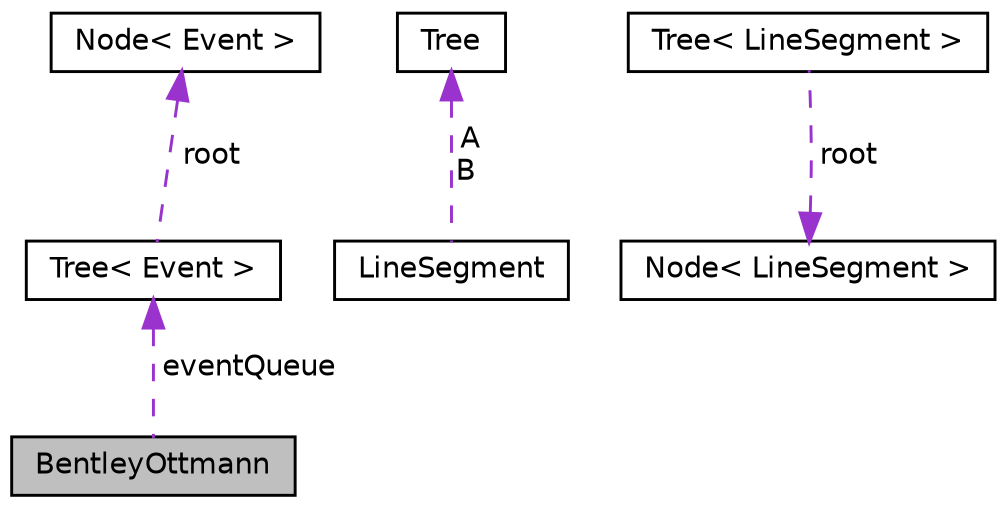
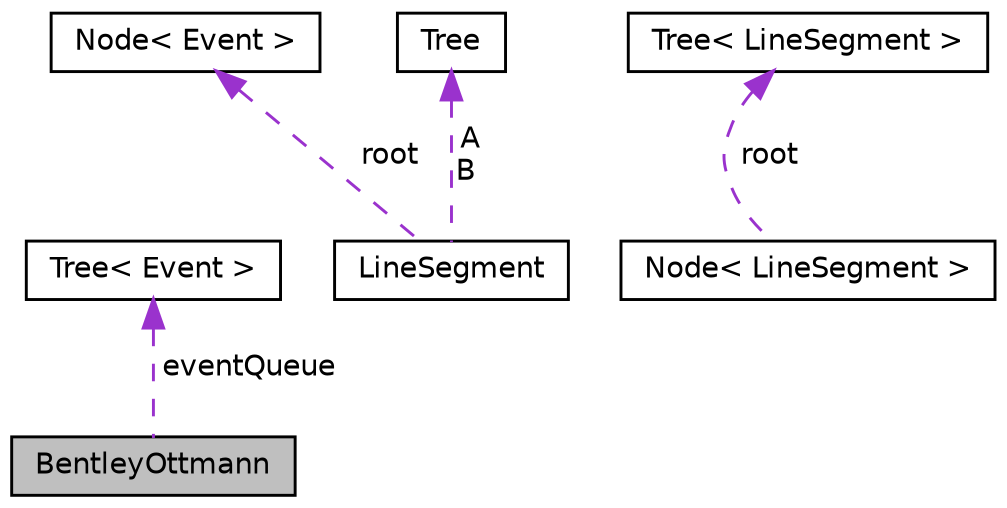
(811, 142) -> (726, 171)
(167, 171) -> (330, 166)
